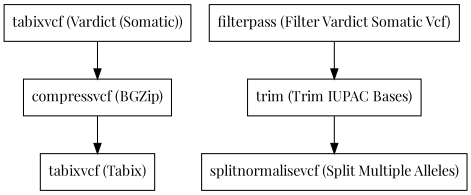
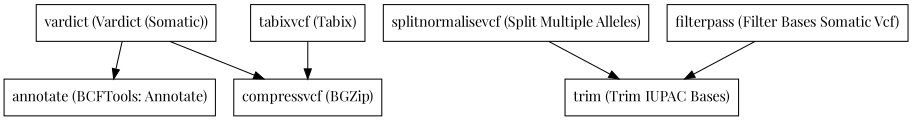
(97, 23) -> (126, 23)
(334, 23) -> (788, 23)
none -> (110, 97)
(97, 130) -> (308, 55)
(334, 130) -> (579, 58)
